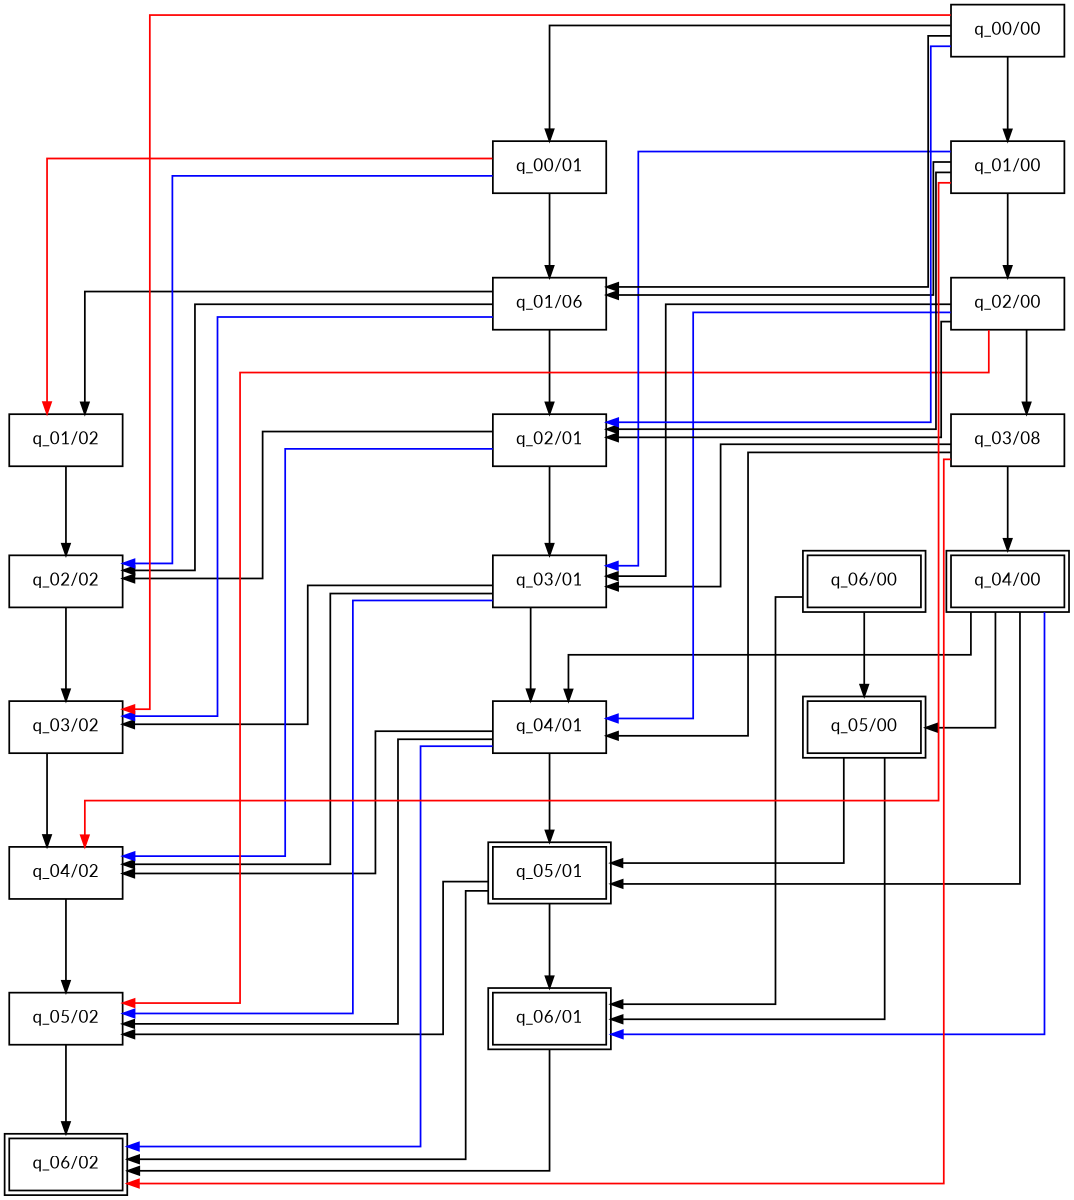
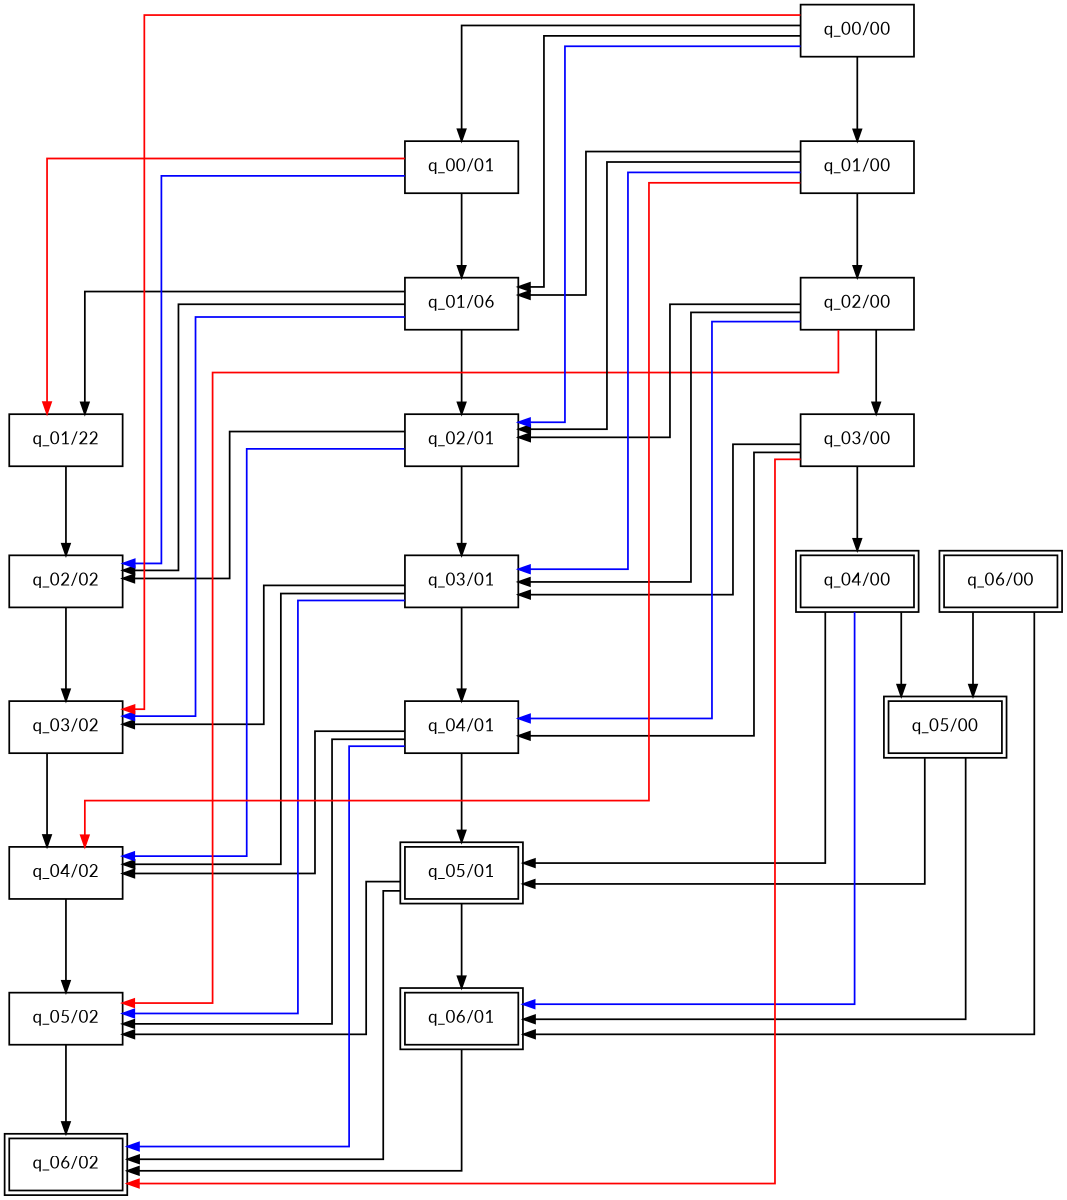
(66, 440) -> (66, 440)
(1008, 440) -> (857, 440)
(786, 655) -> none
